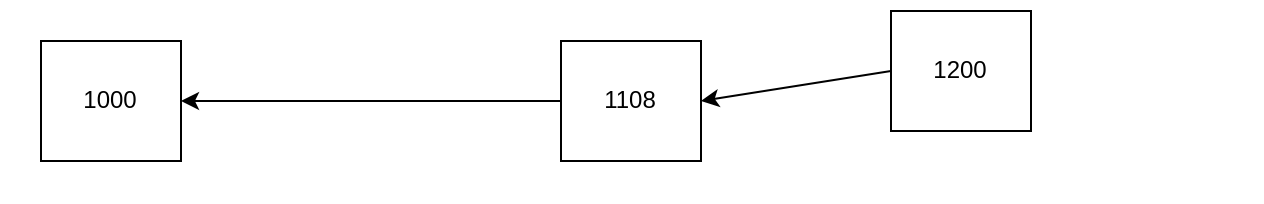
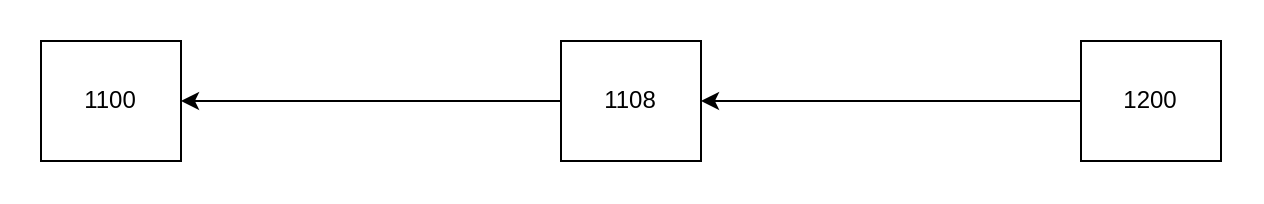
(961, 71) -> (1151, 101)
(111, 101) -> (111, 101)
